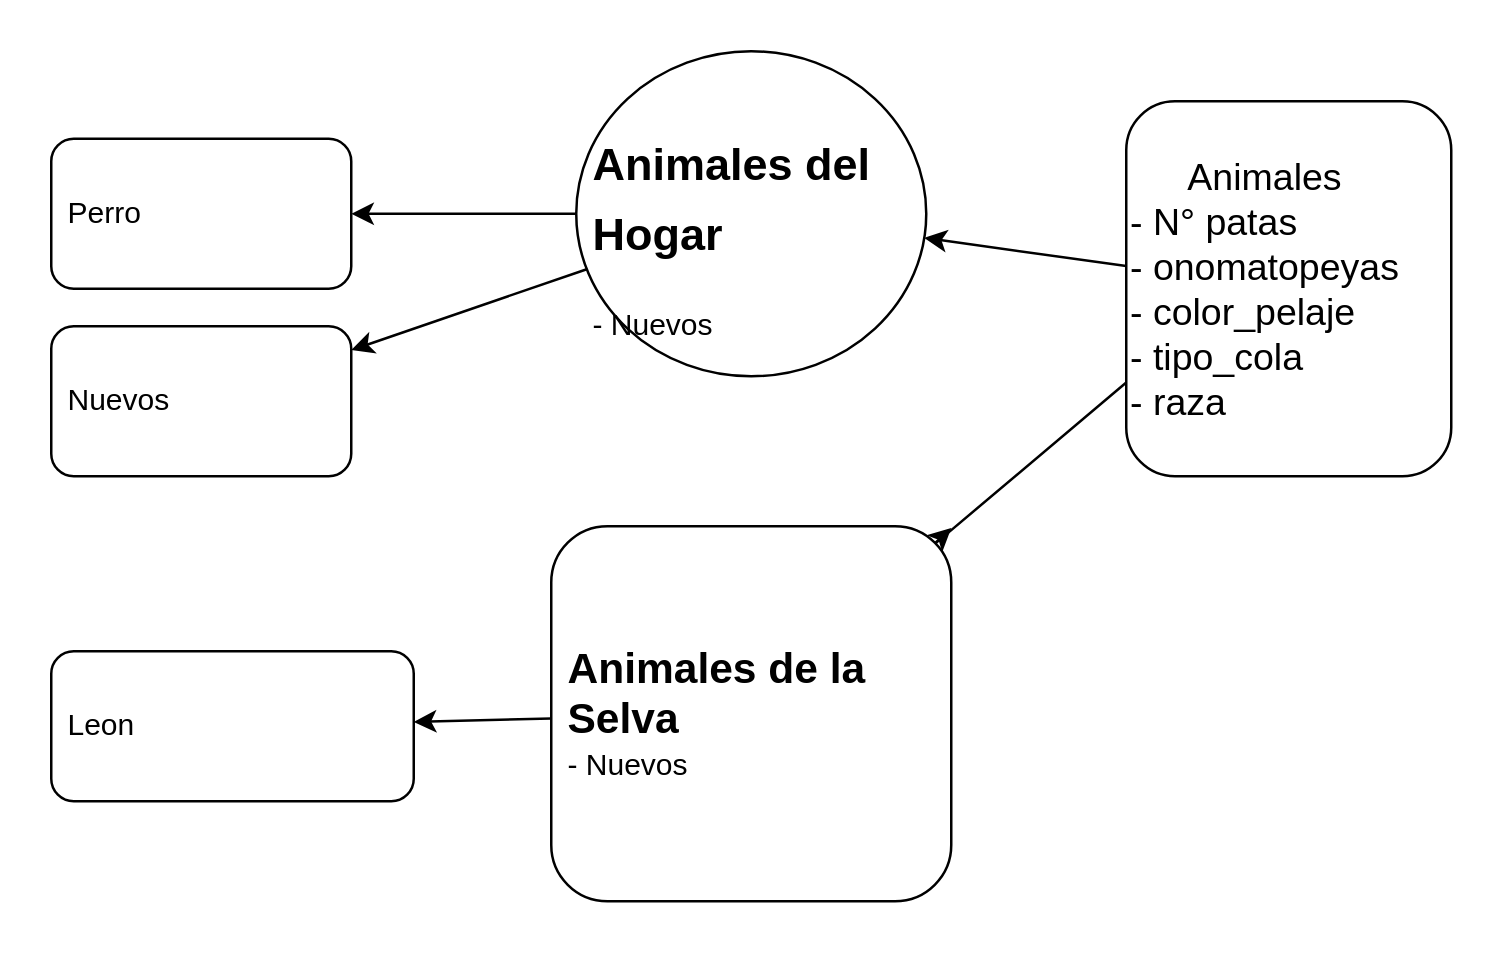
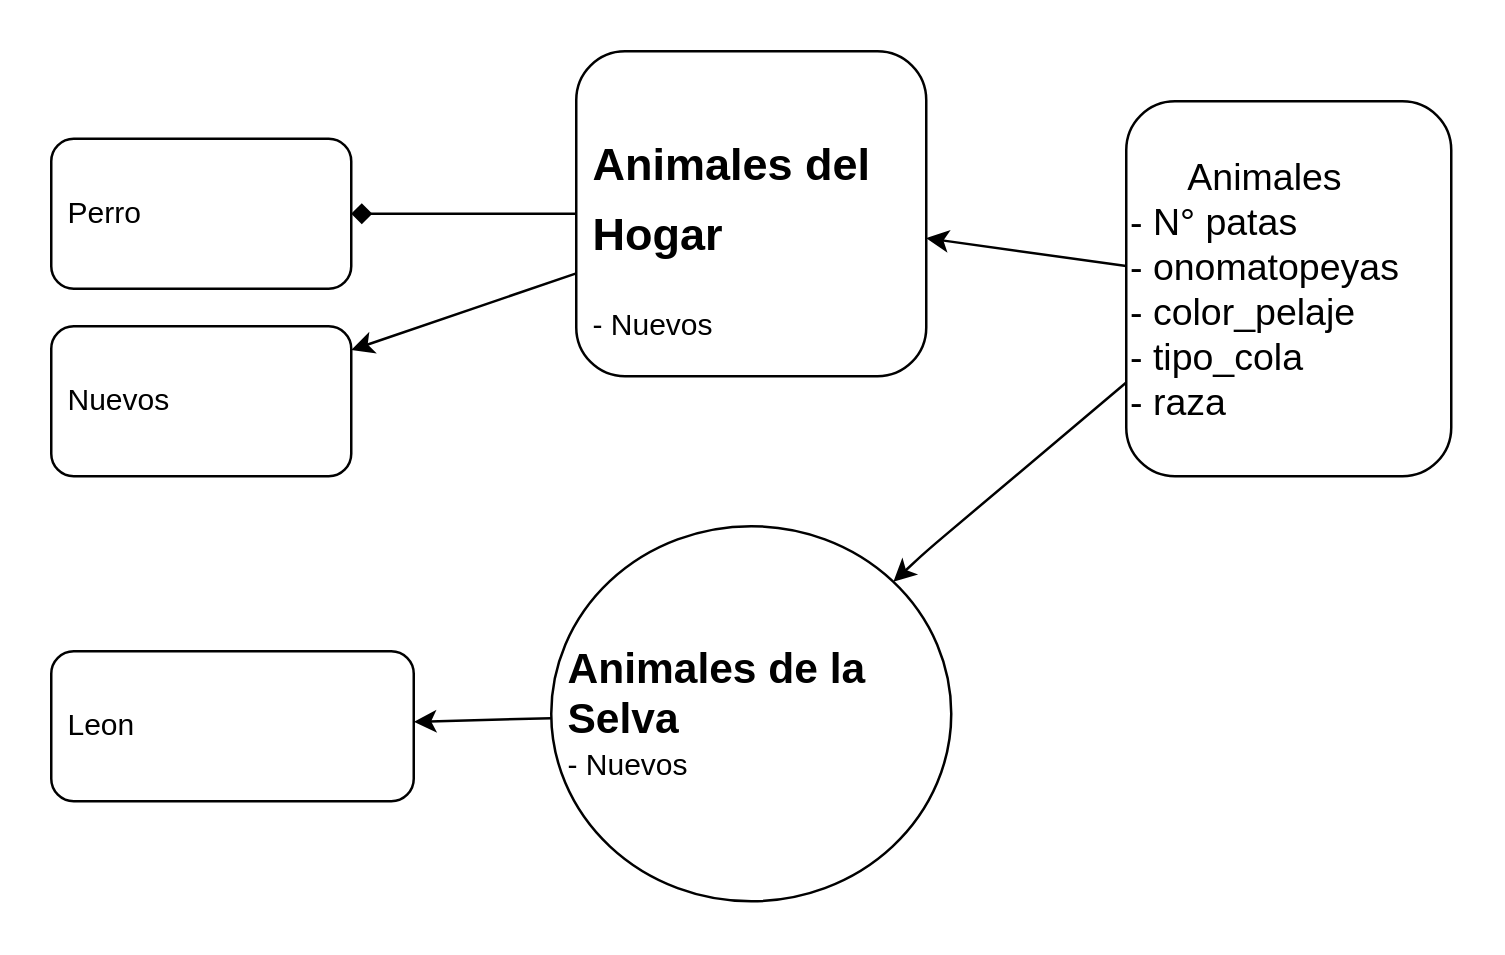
(370, 214) -> (372, 214)
(751, 214) -> (751, 214)
(751, 714) -> (751, 714)
